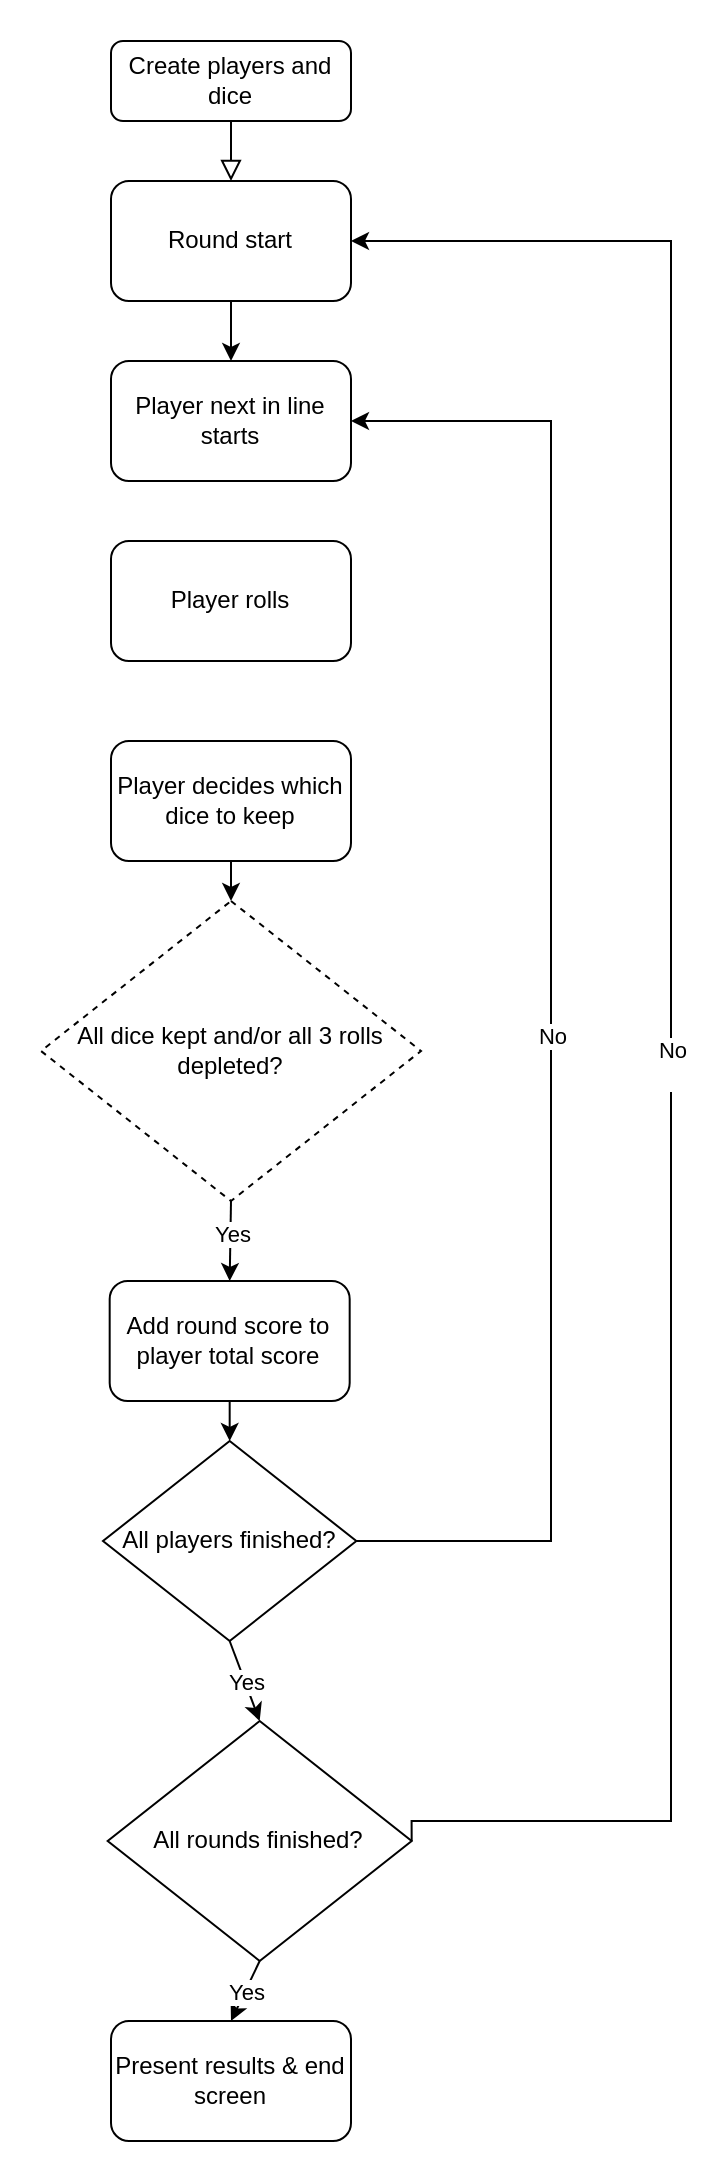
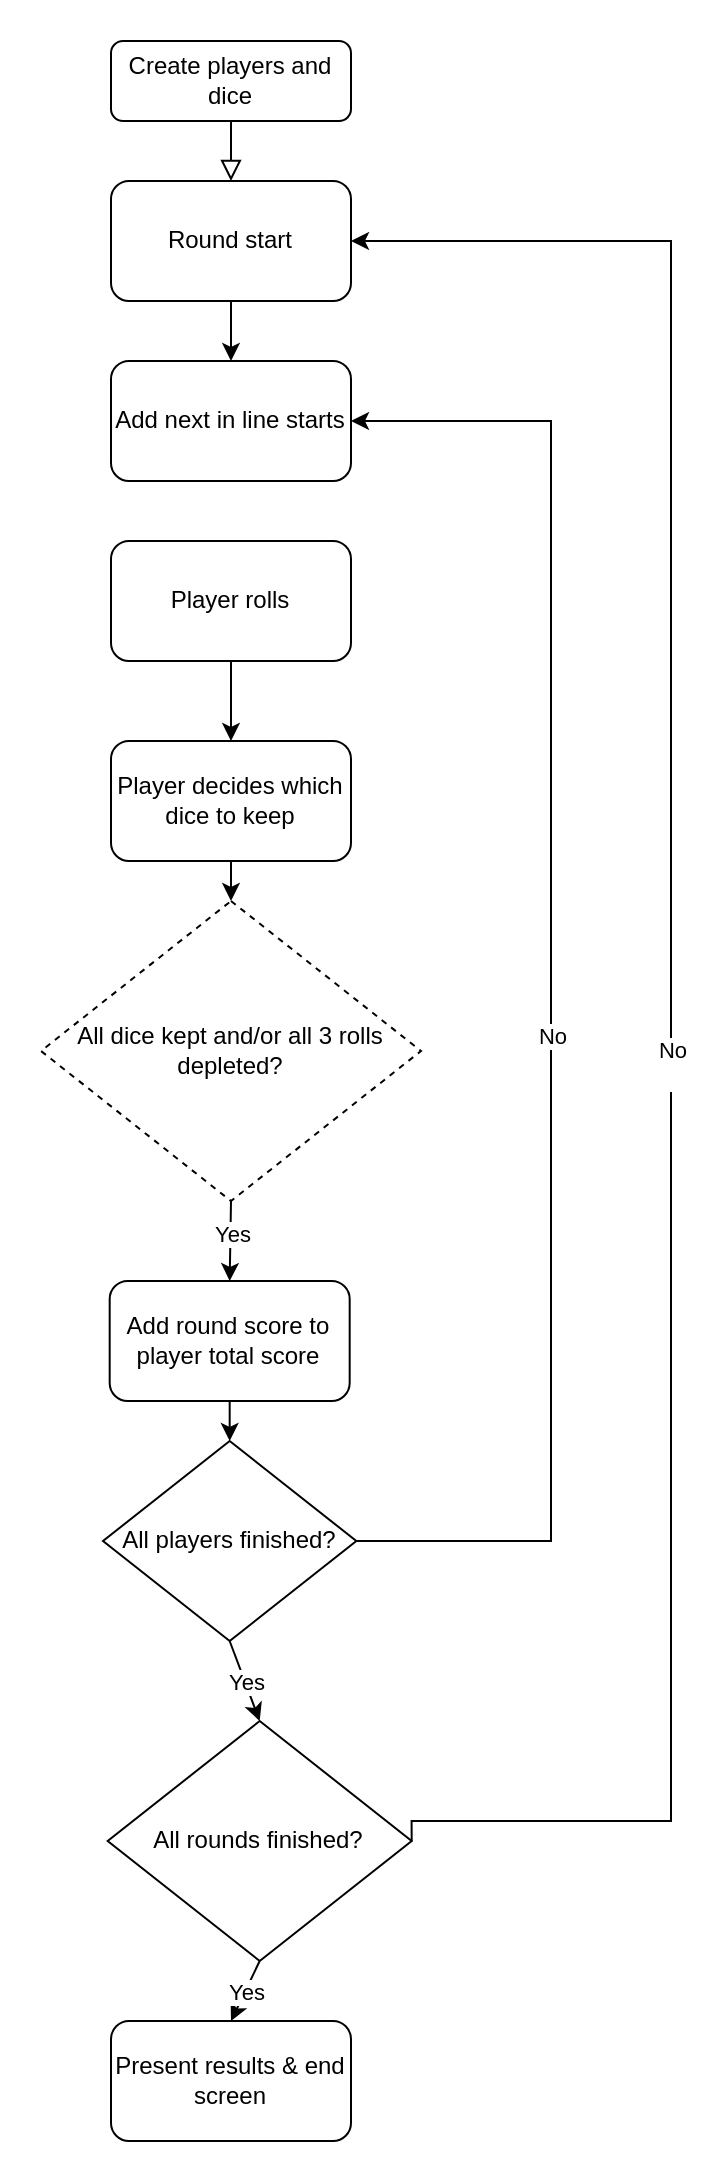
(231, 421) -> (231, 421)
none -> (231, 694)
